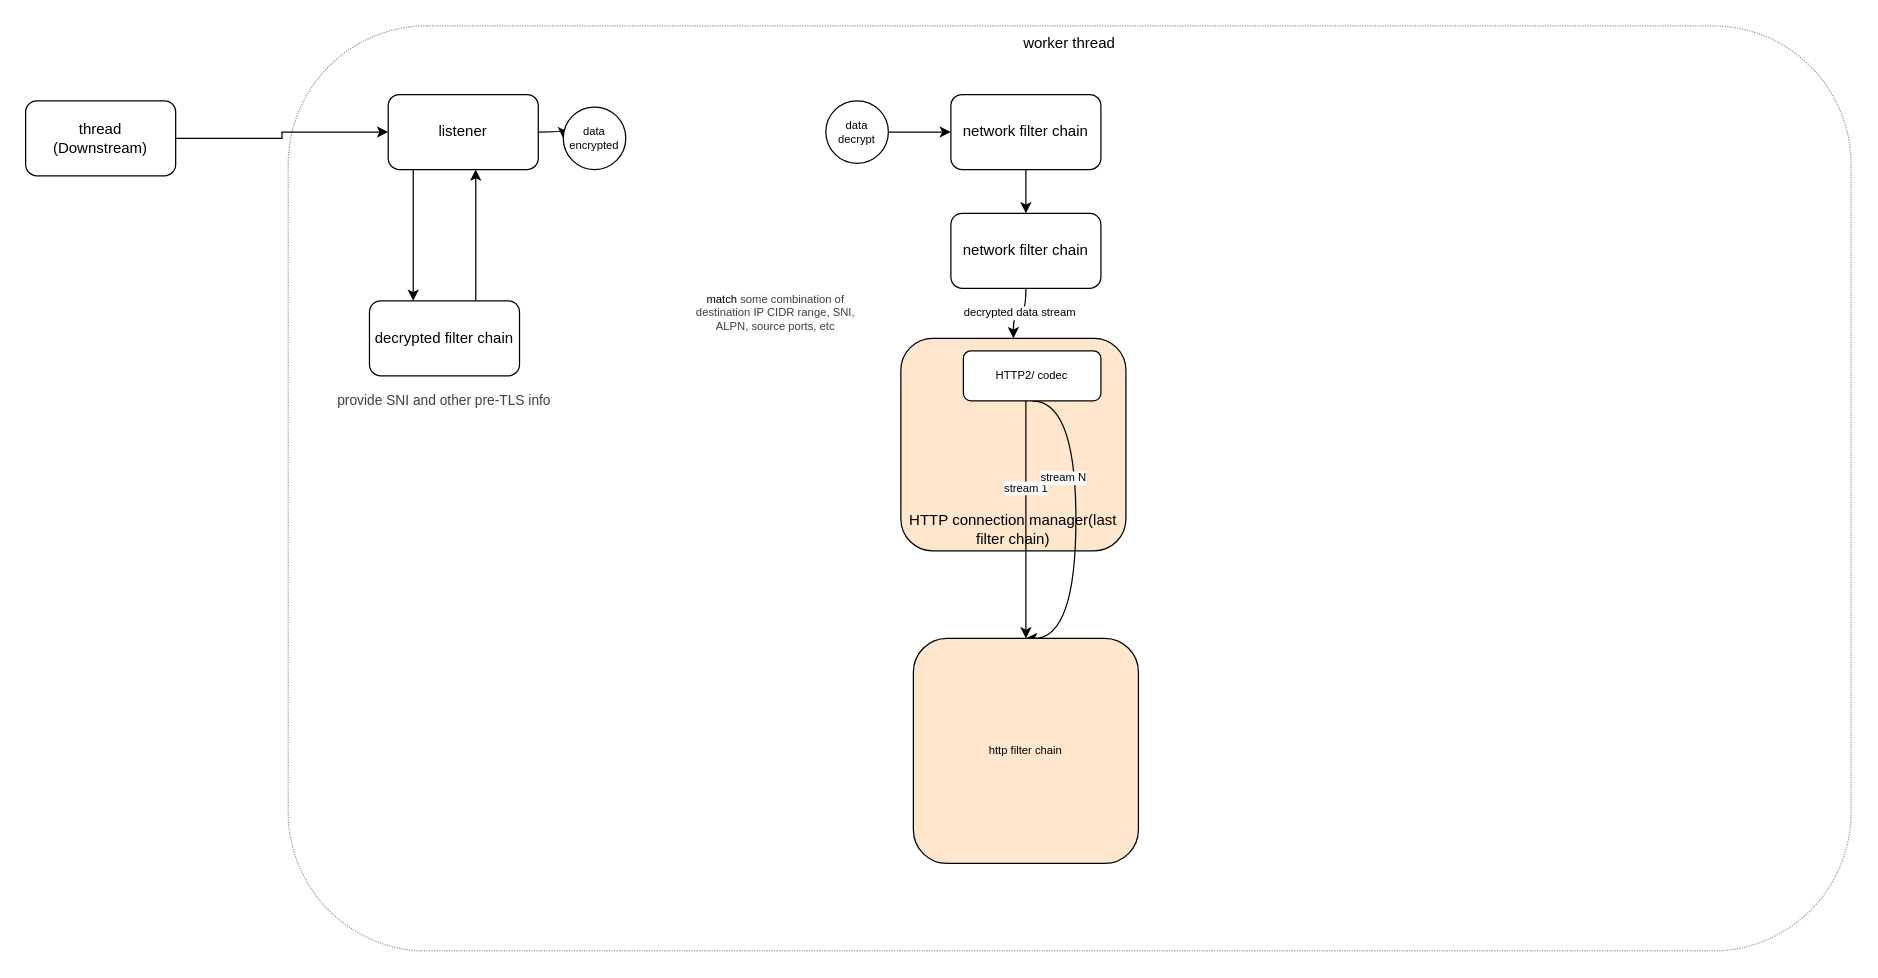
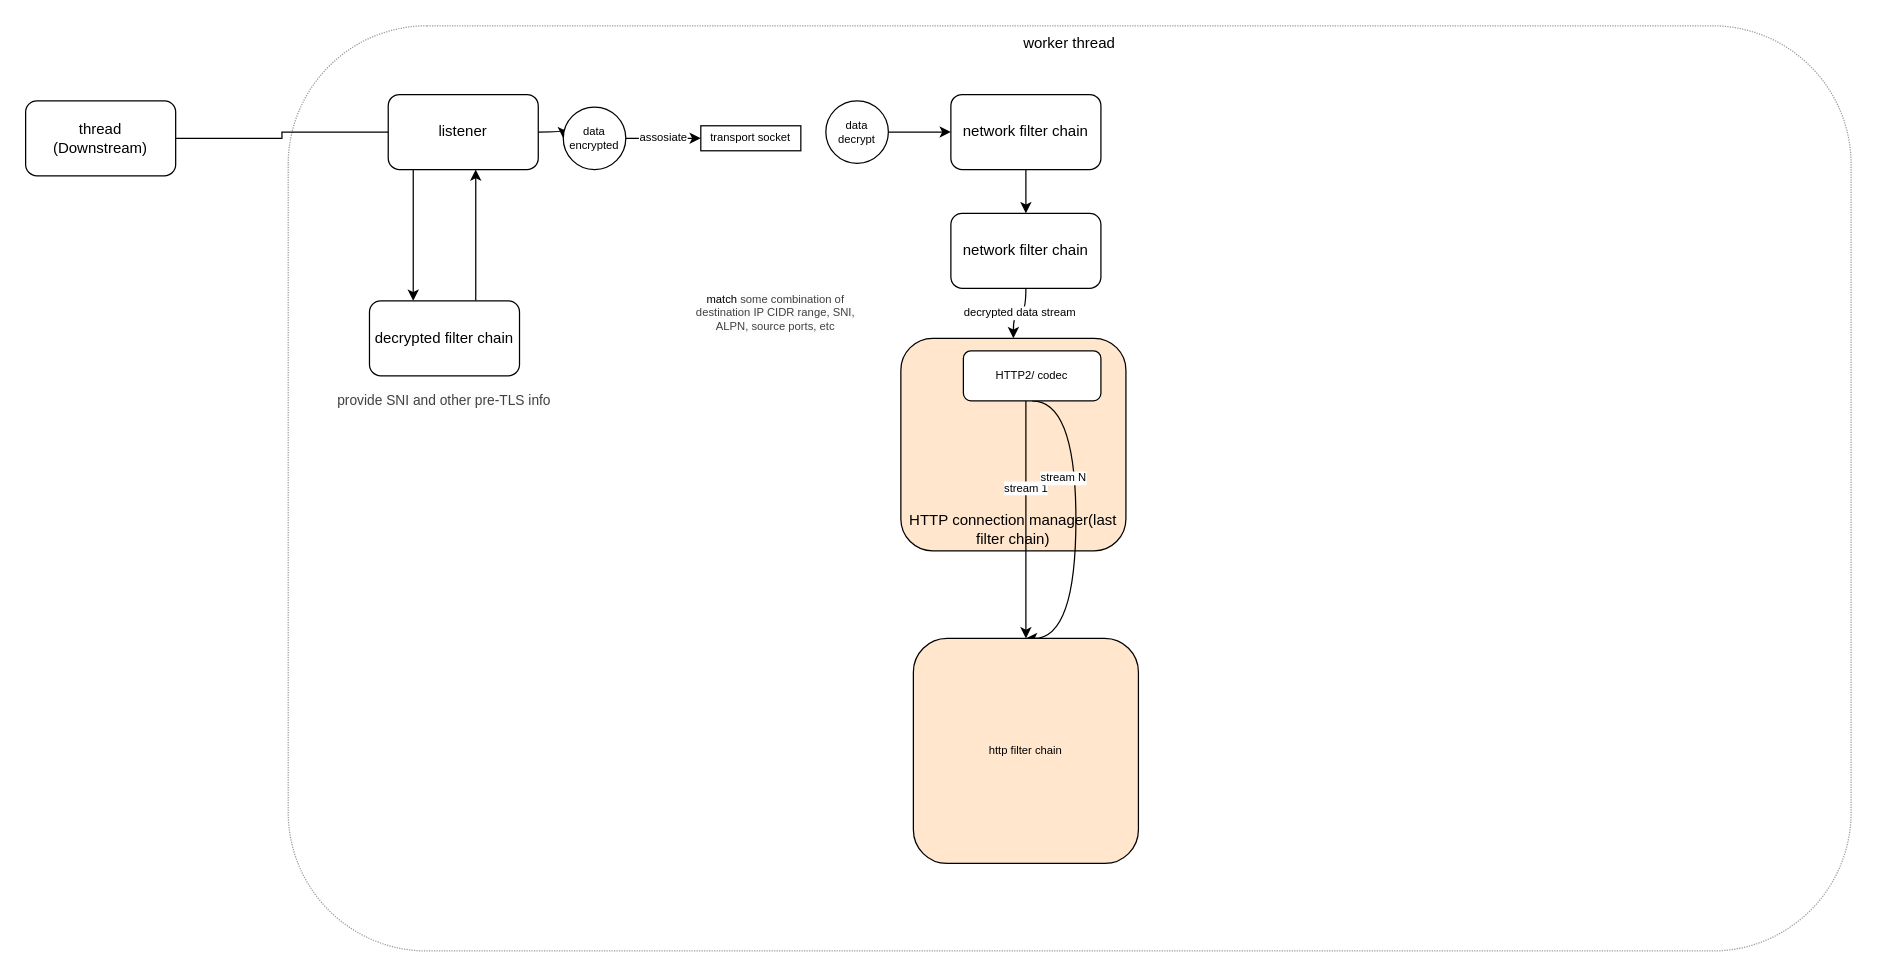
(378, 132) -> (381, 132)
none -> (659, 138)
none -> (751, 138)
